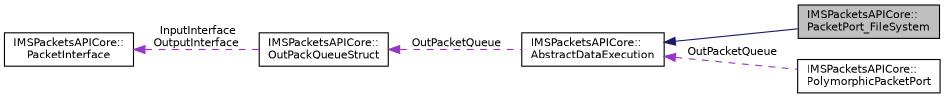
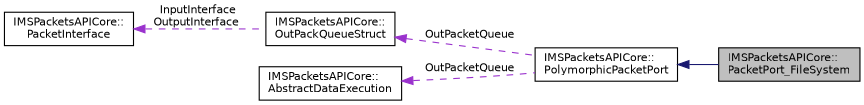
(737, 35) -> (704, 65)
(461, 50) -> (470, 47)
